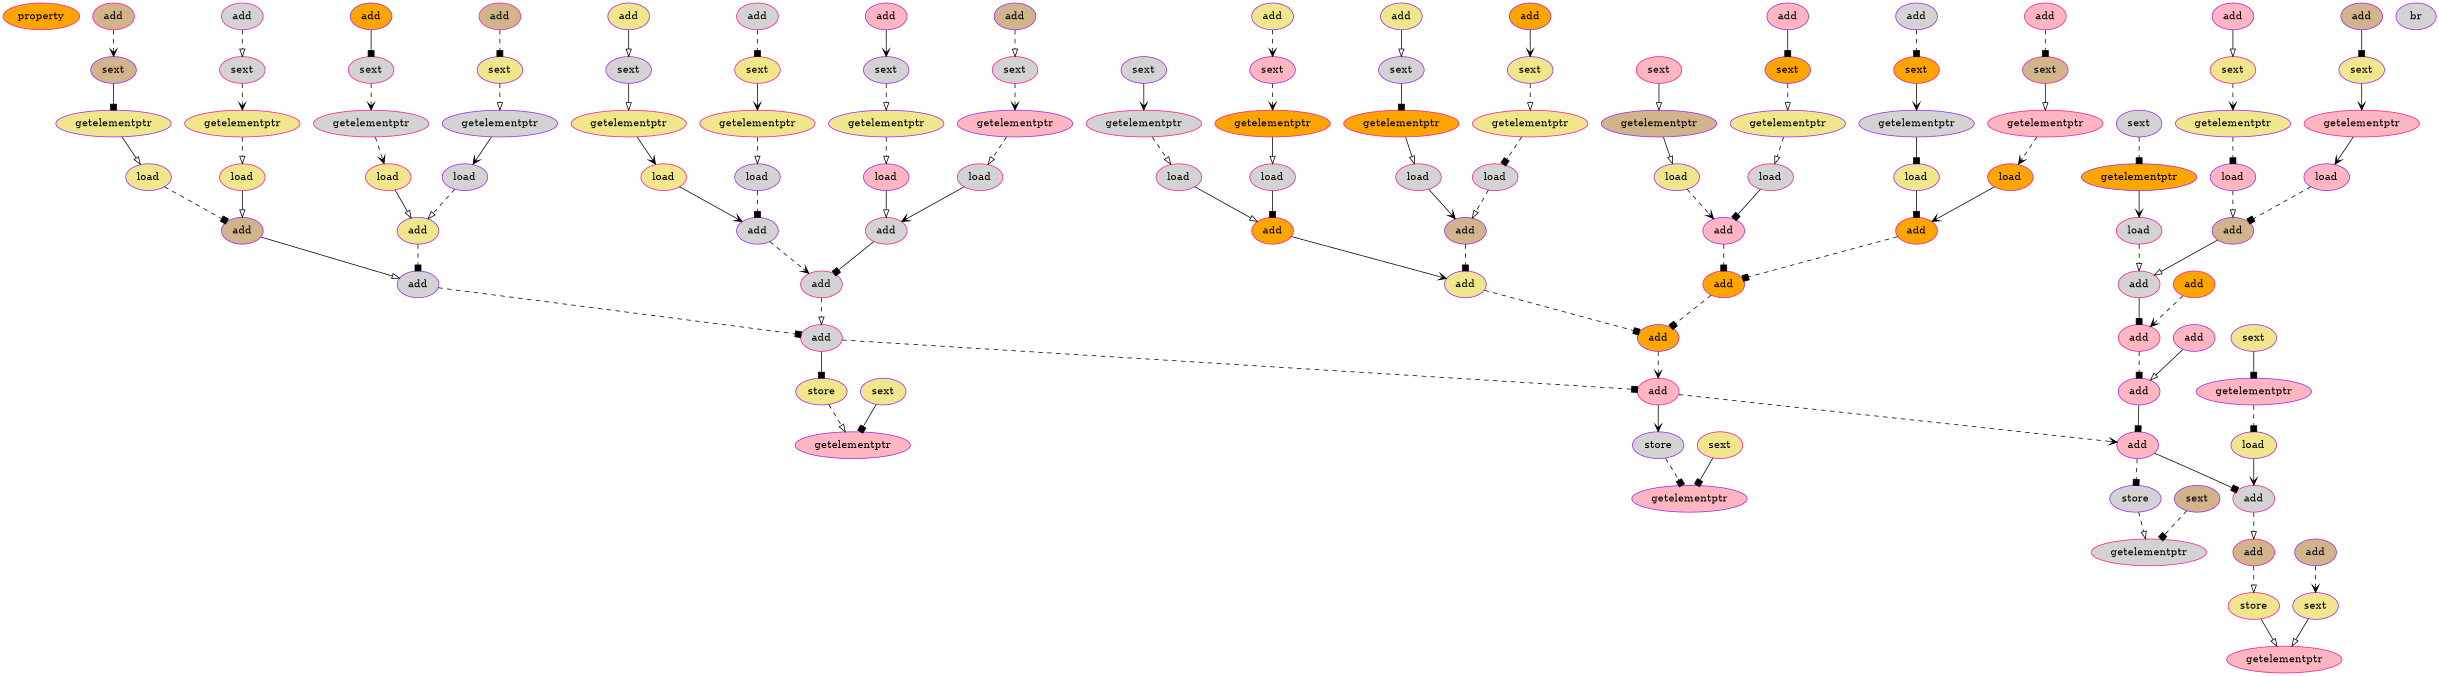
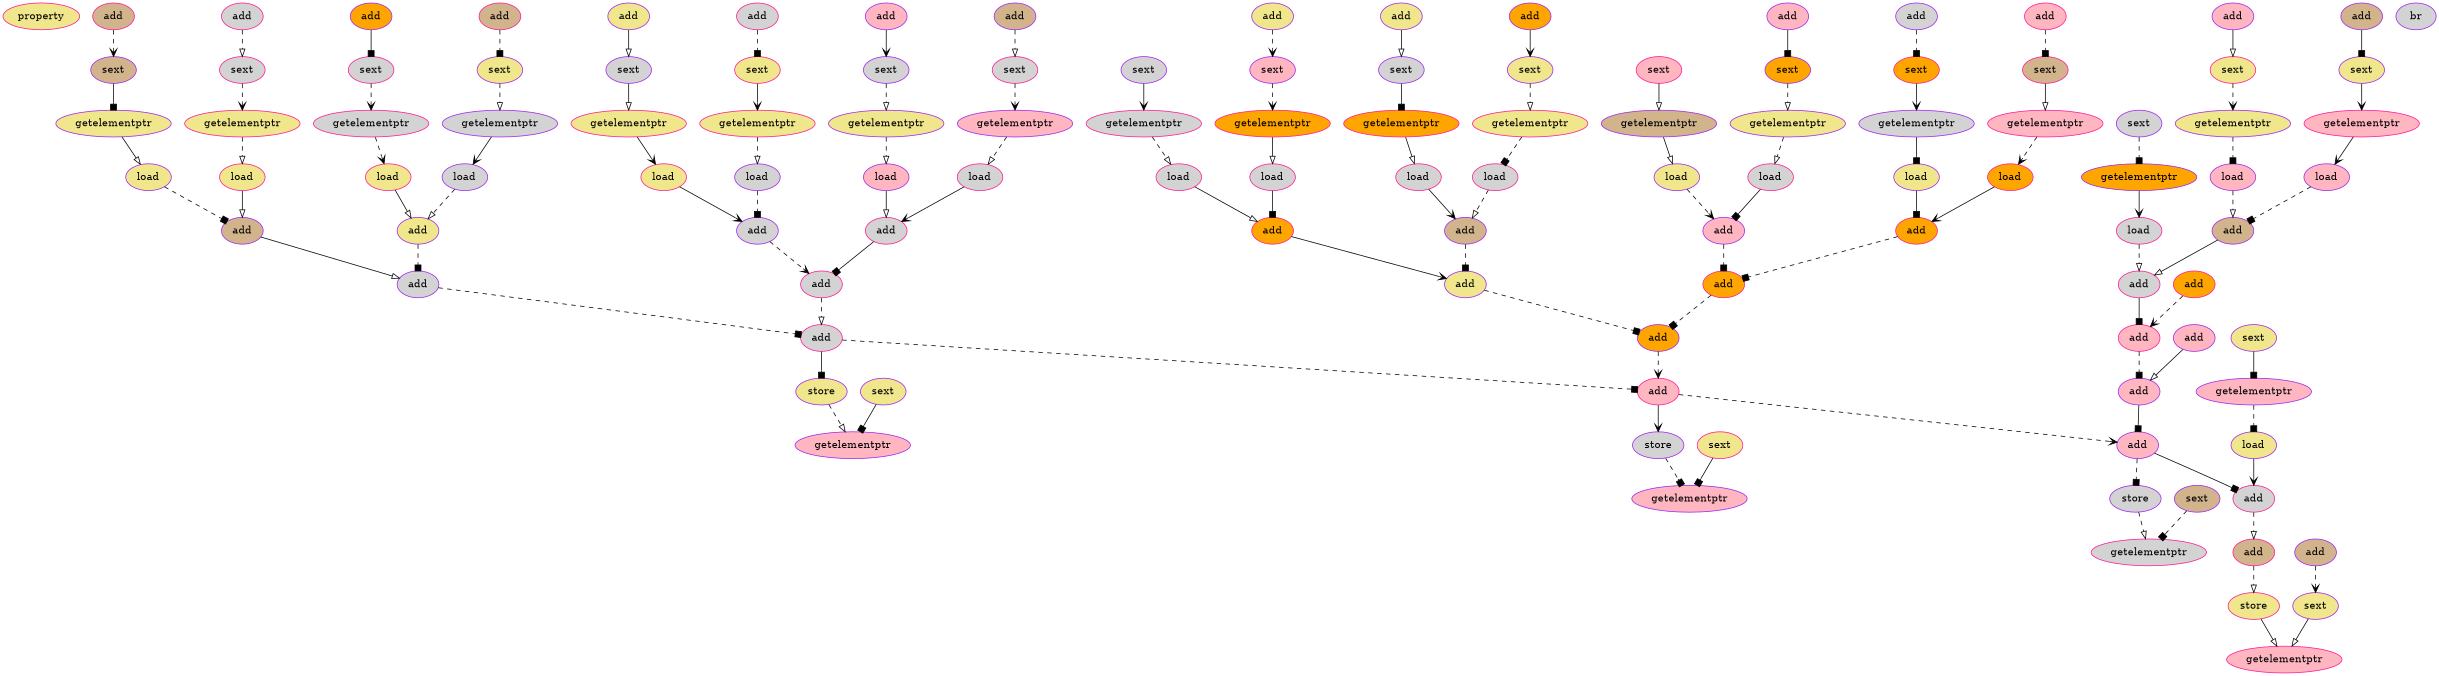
(41, 16) -> (41, 16)
